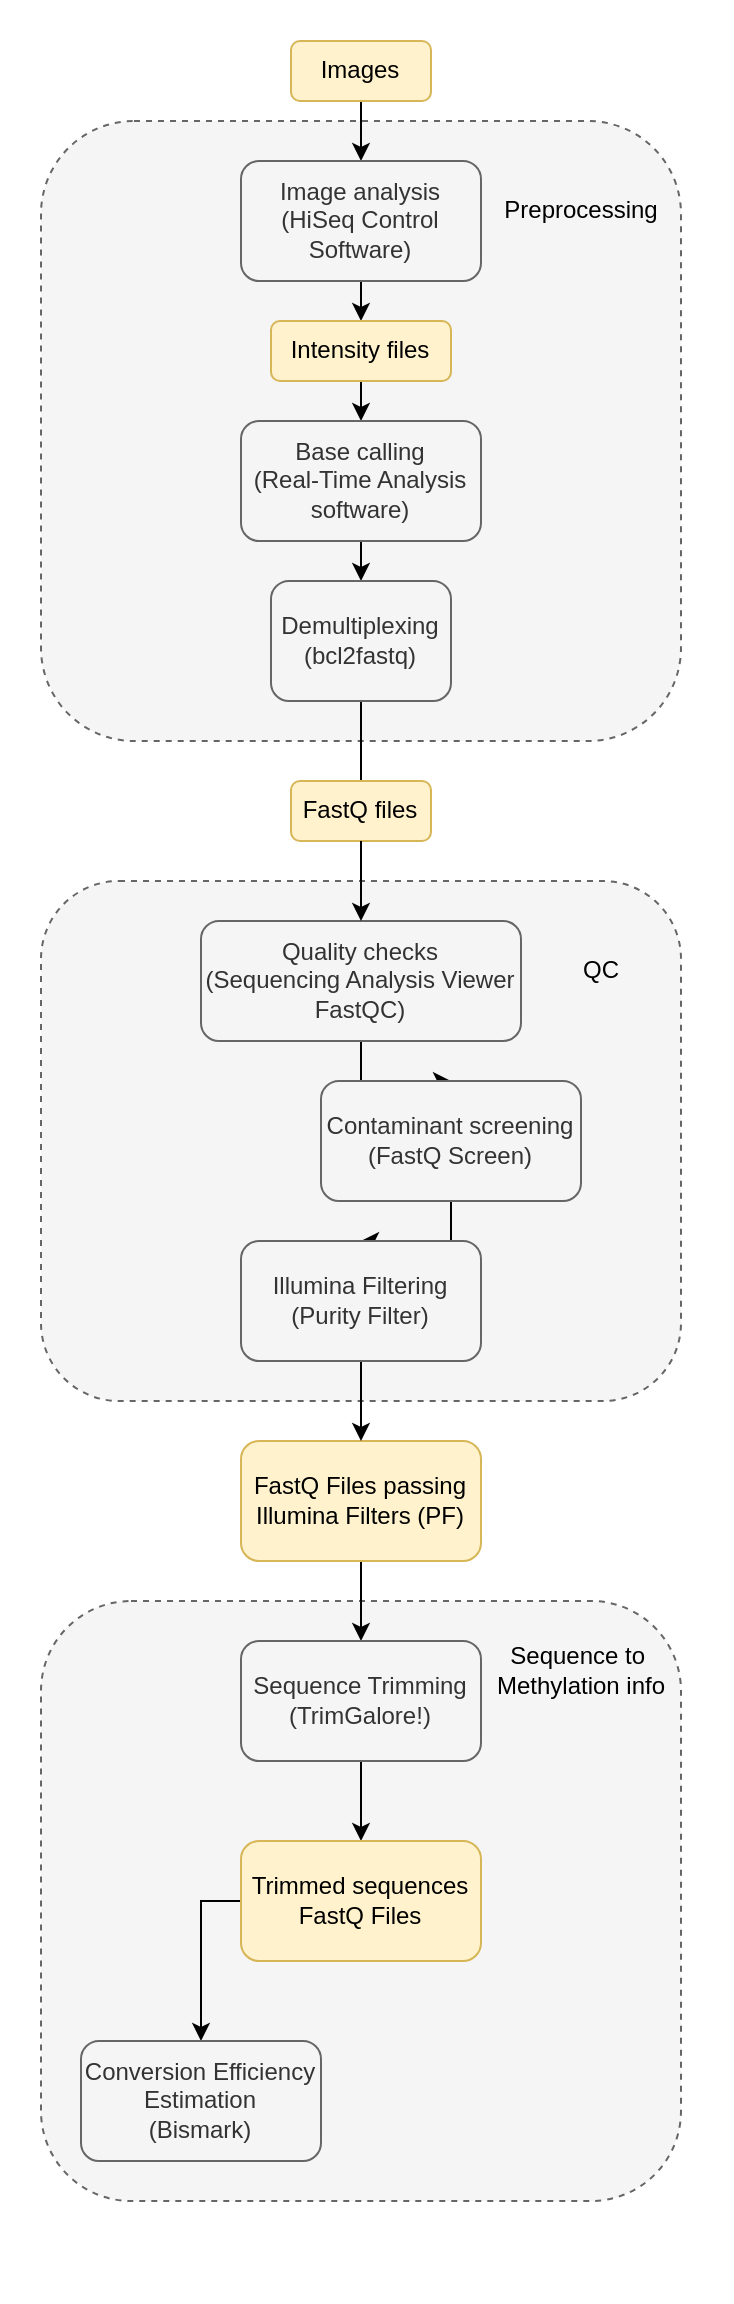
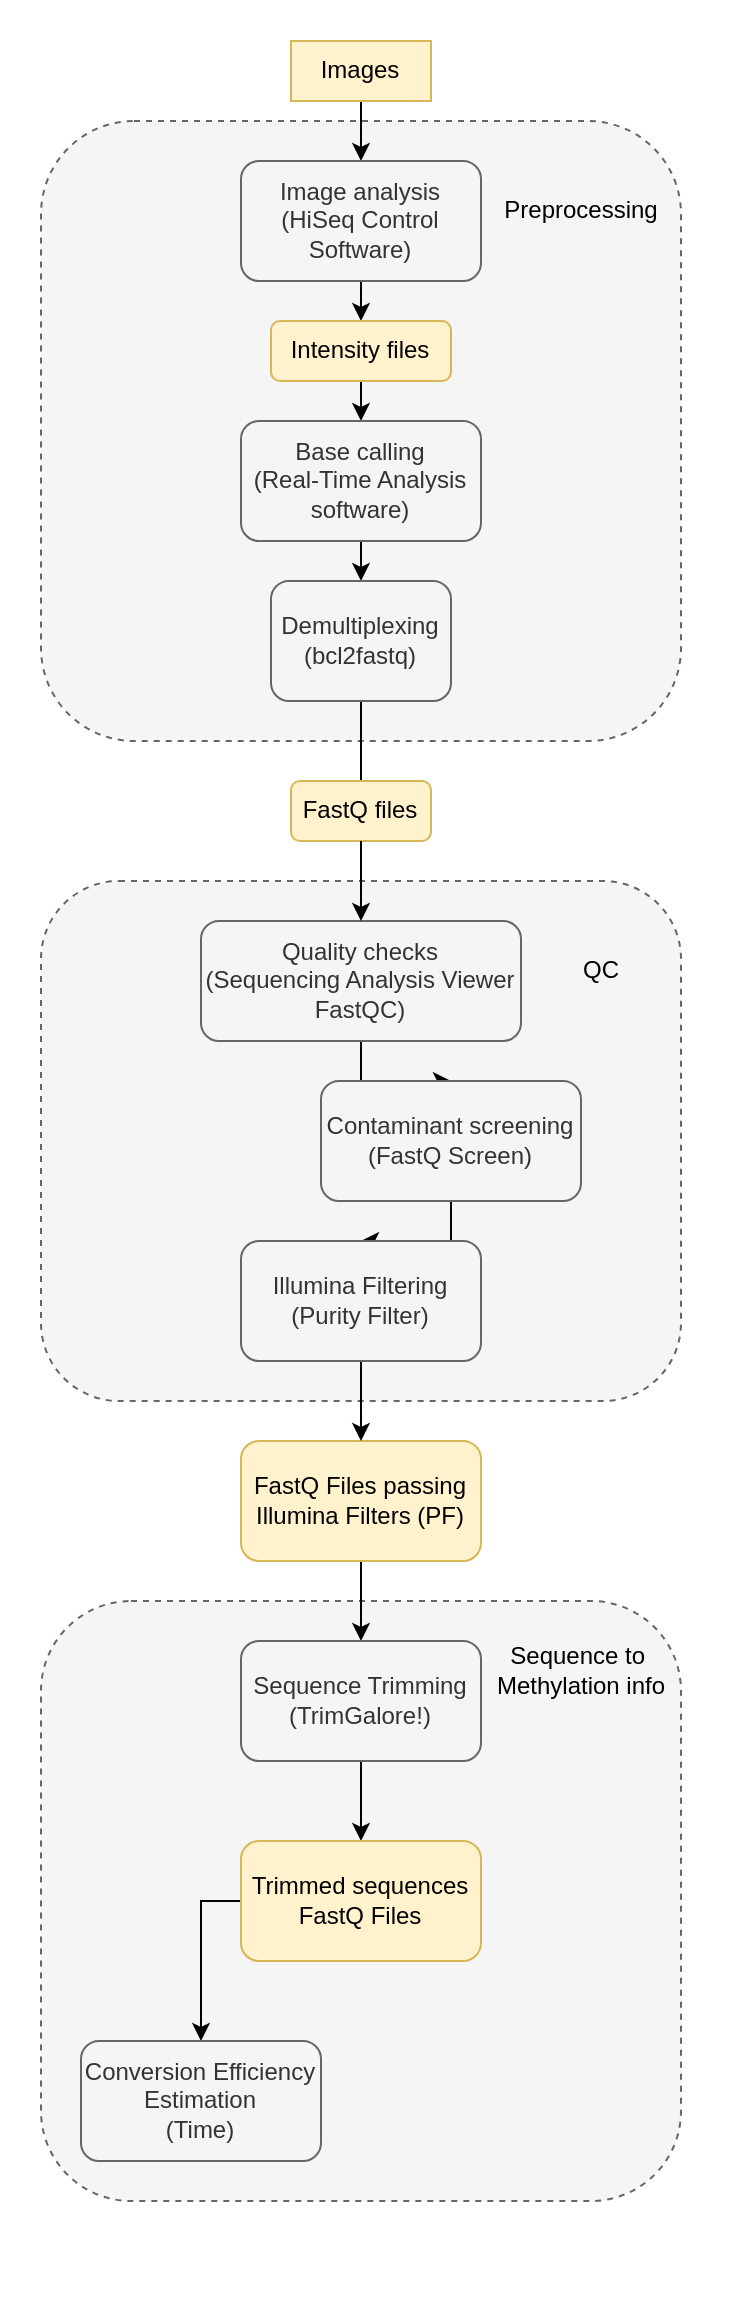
(361, 71) -> (361, 71)
(201, 2101) -> (201, 2101)
